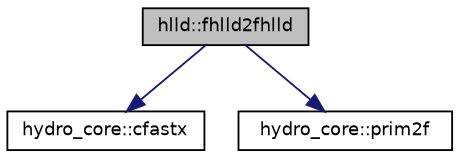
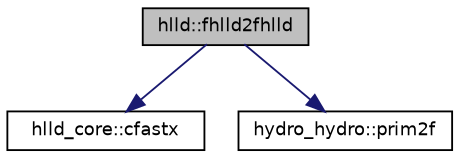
(106, 131) -> (106, 131)
(345, 131) -> (345, 131)
